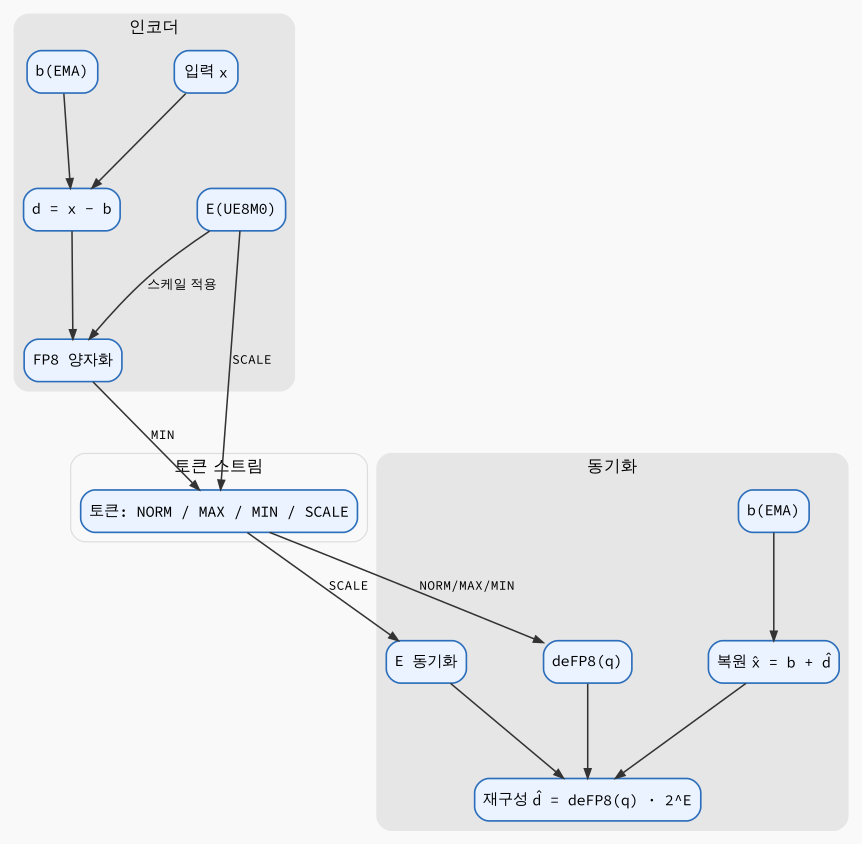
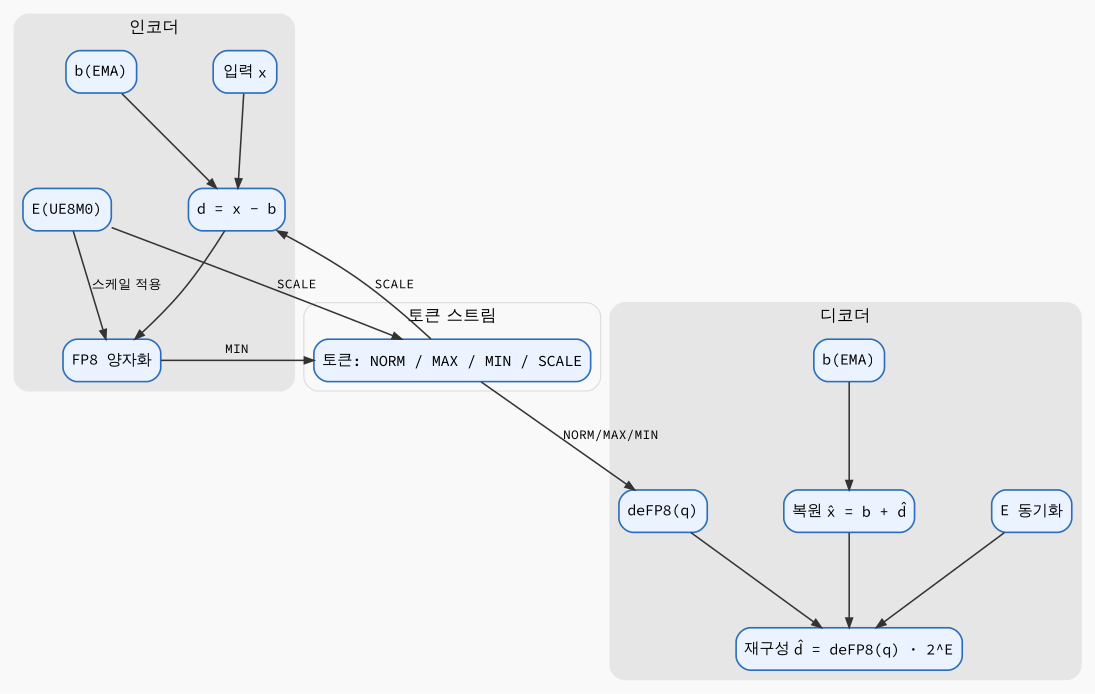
(612, 467) -> (846, 316)
(319, 584) -> (362, 282)
